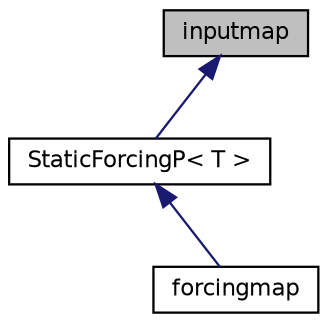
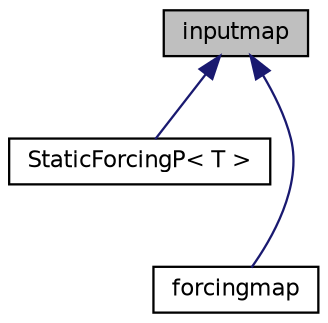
(195, 235) -> (293, 173)
